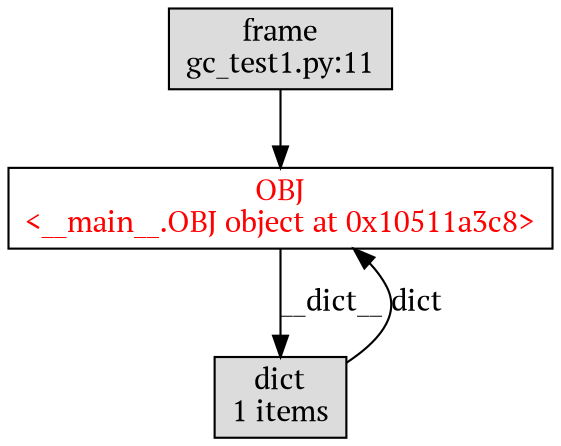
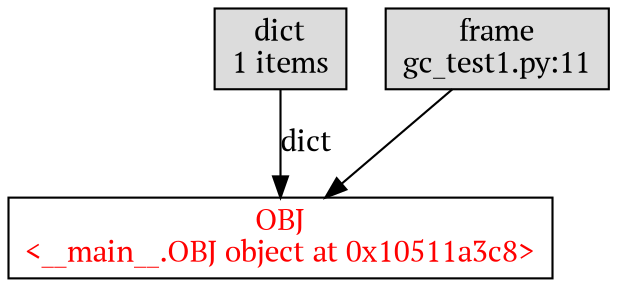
(280, 292) -> none
